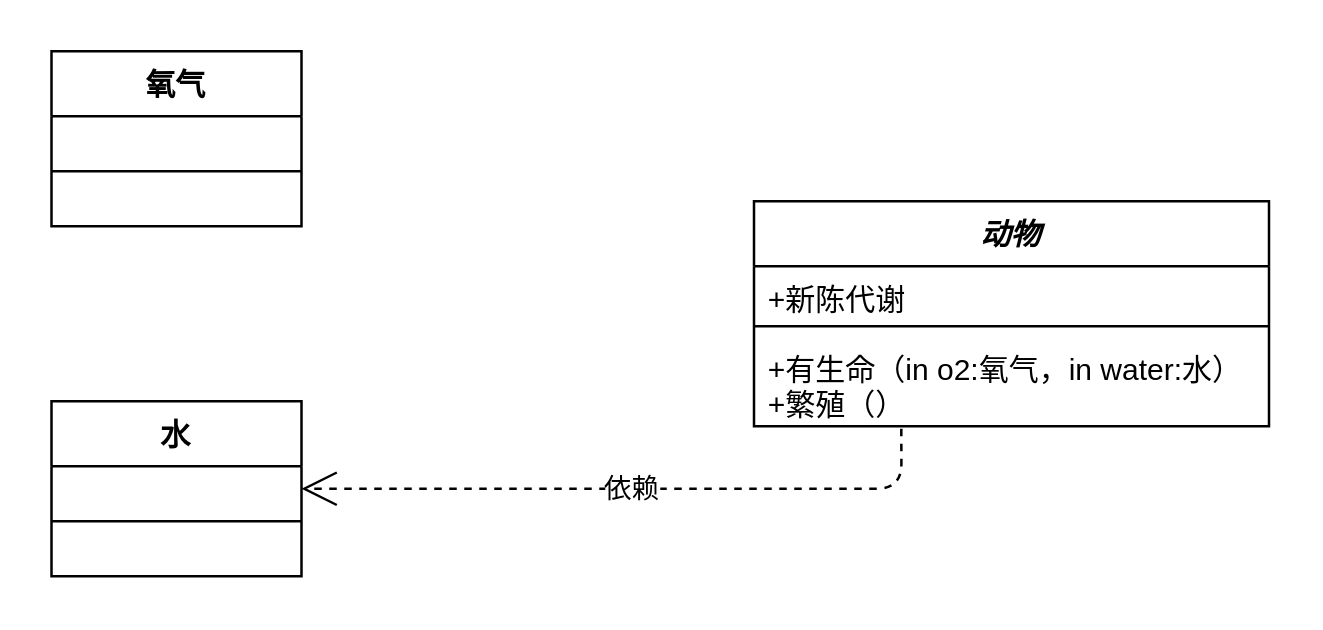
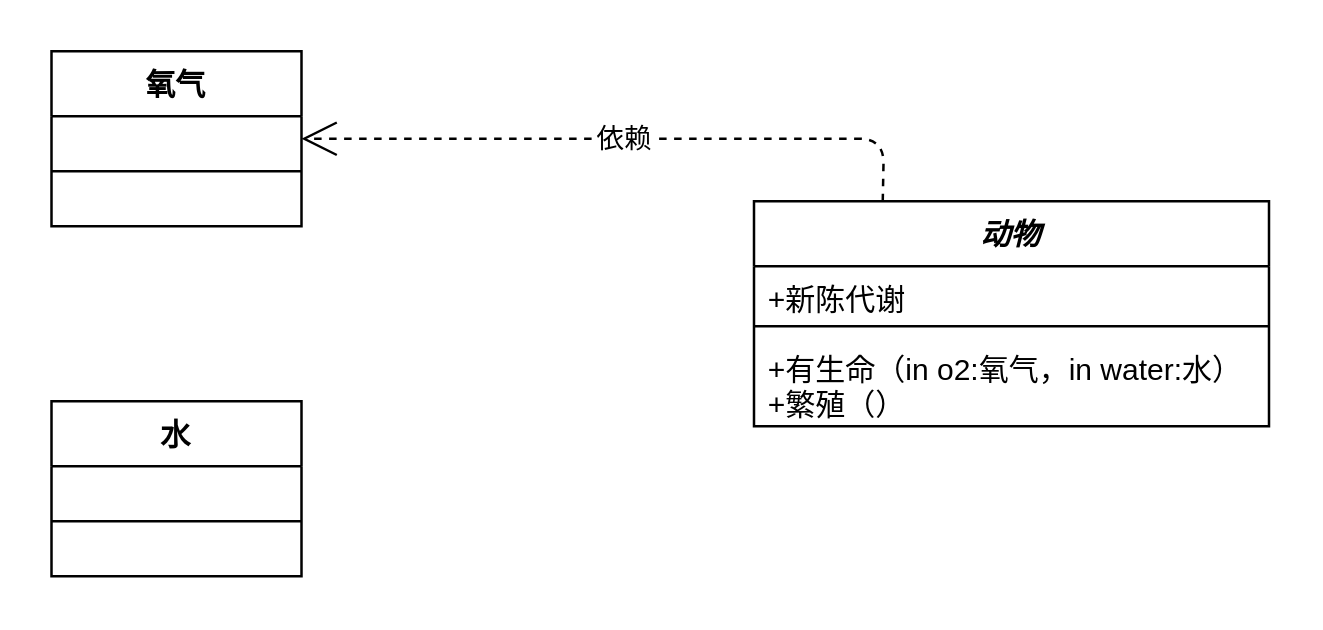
none -> (618, 139)
(625, 489) -> none
